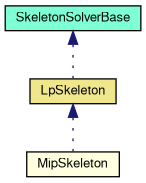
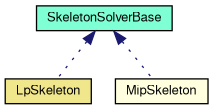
(73, 135) -> (137, 60)
